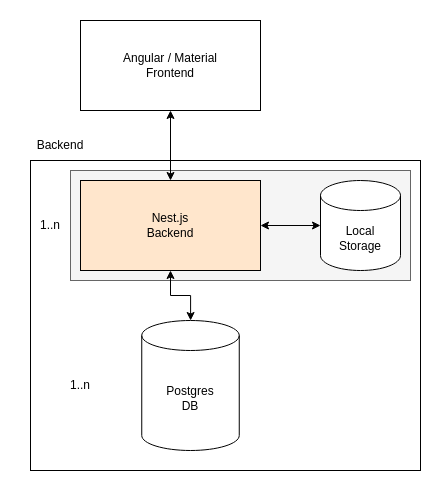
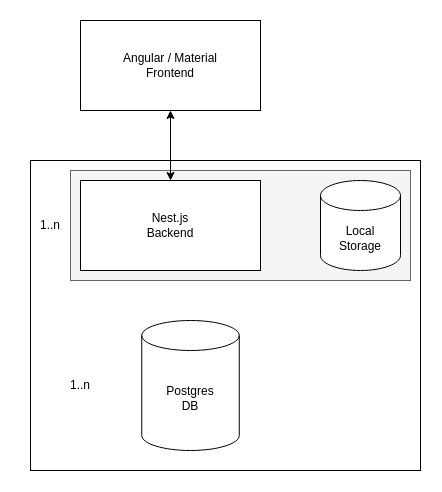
(61, 146) -> none
(171, 226) -> (171, 226)
(290, 226) -> none
(181, 296) -> none
